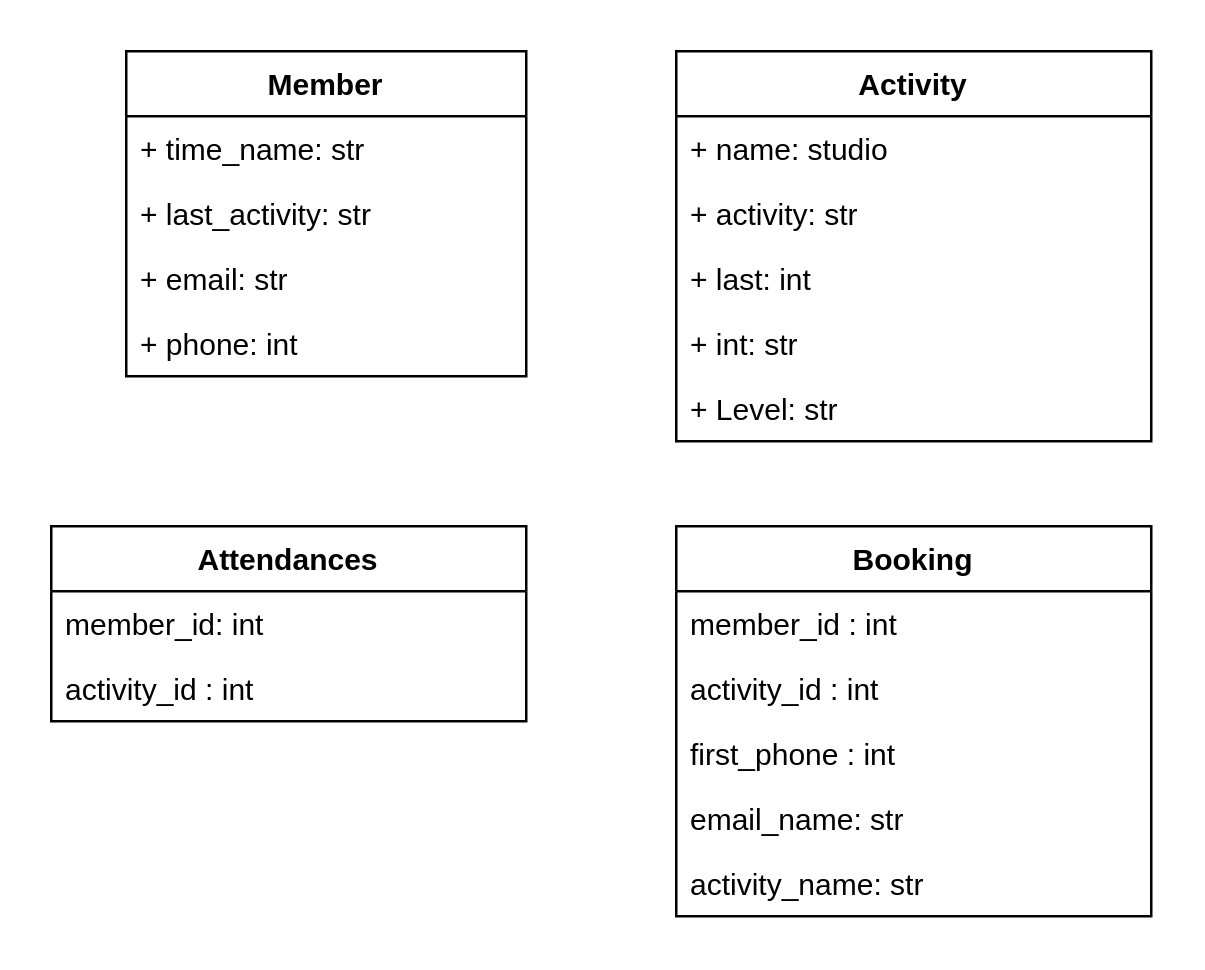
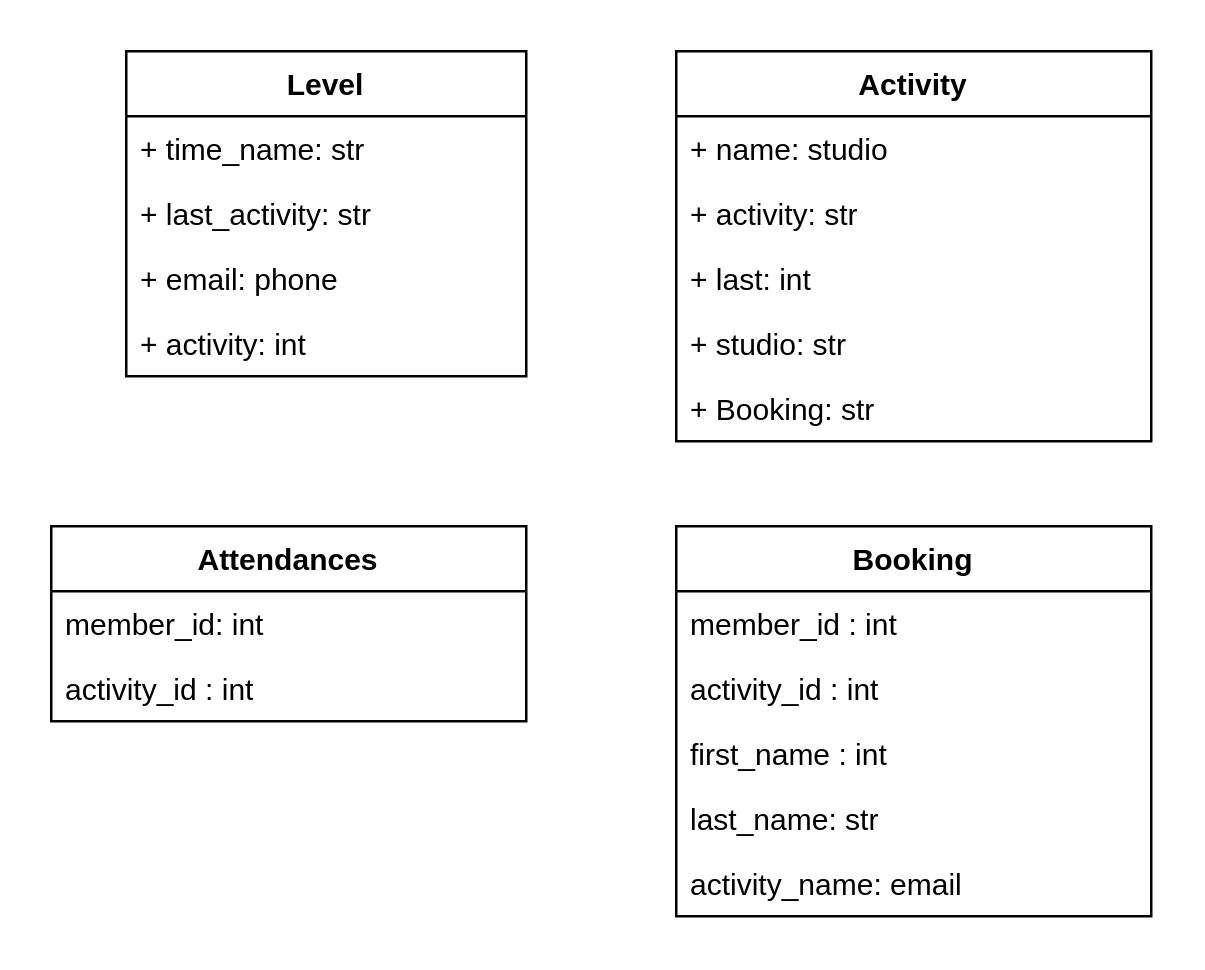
(325, 85) -> (325, 85)
(221, 280) -> (238, 280)
(225, 345) -> (243, 345)
(758, 345) -> (784, 345)
(775, 410) -> (792, 410)
(813, 755) -> (805, 755)
(800, 820) -> (796, 820)
(826, 885) -> (835, 885)
